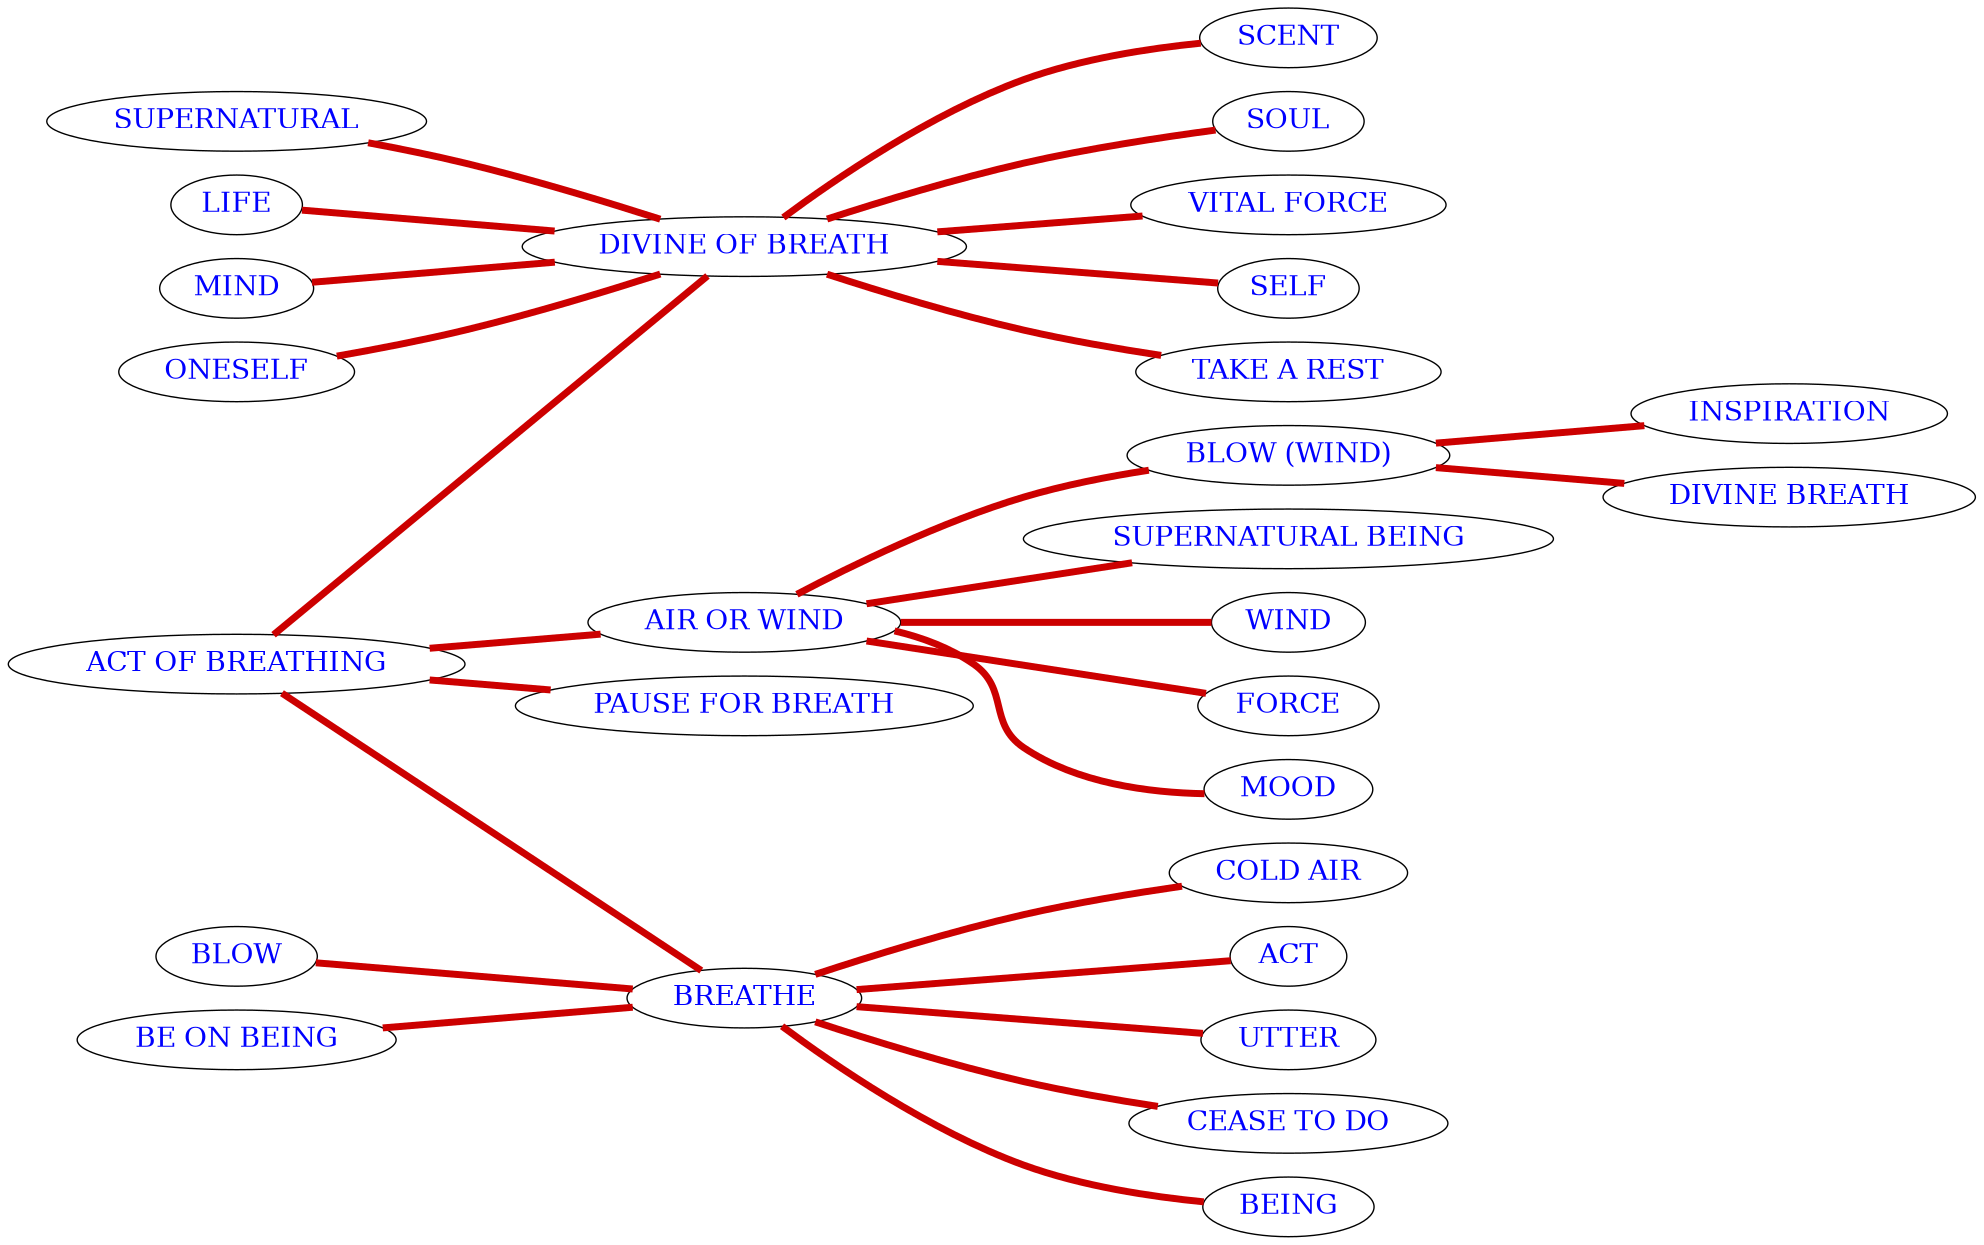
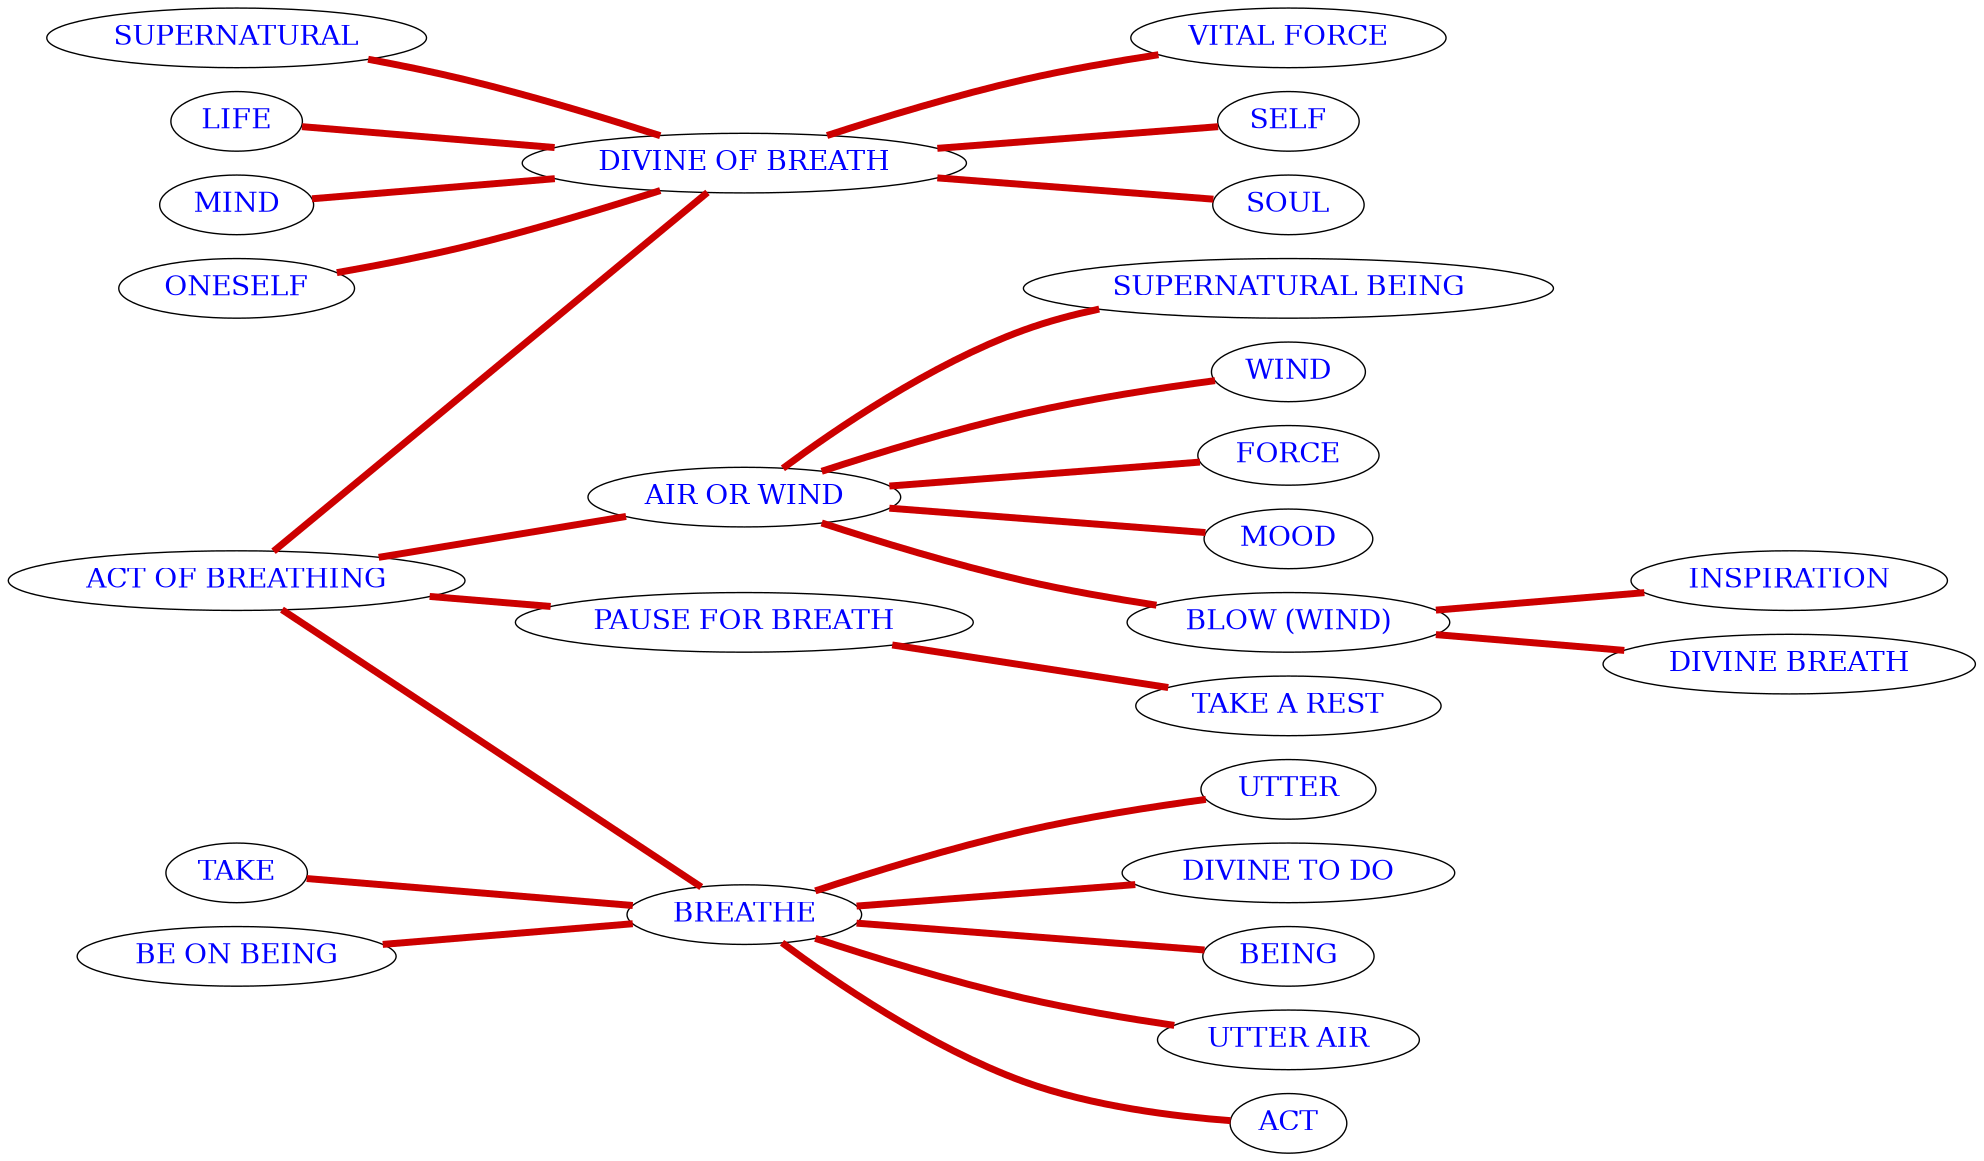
(1288, 38) -> none
(992, 323) -> (1030, 666)
(1288, 873) -> (1288, 1040)
(237, 956) -> (237, 873)
(1288, 1123) -> (1288, 873)
